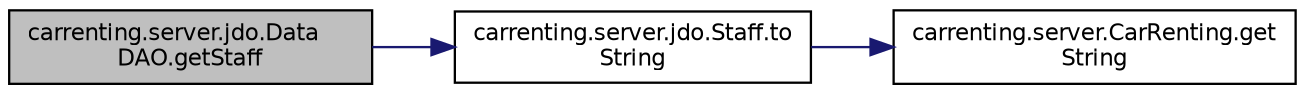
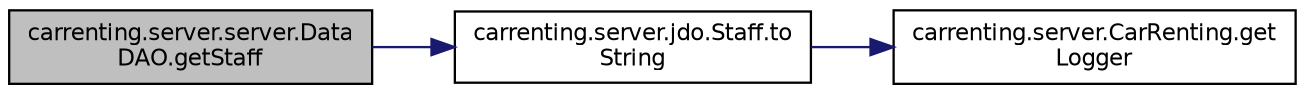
(191, 47) -> (191, 47)
(1095, 47) -> (1095, 47)
